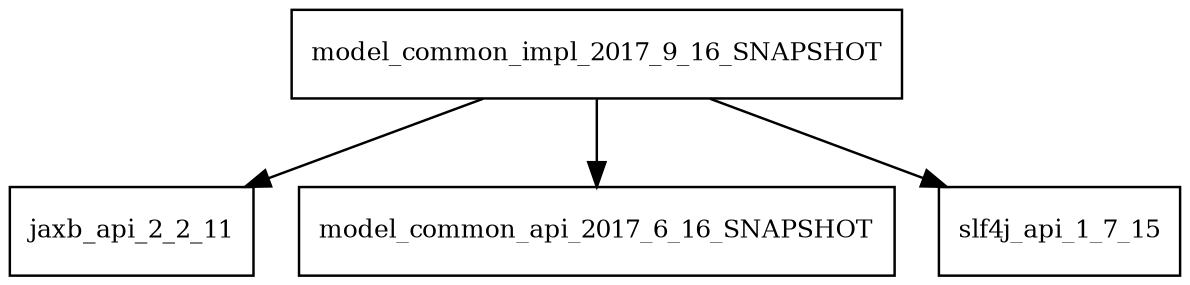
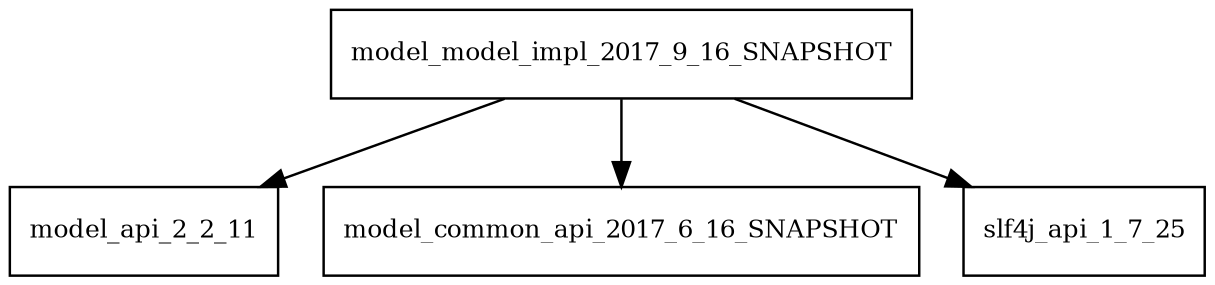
(597, 54) -> (621, 54)
(132, 231) -> (144, 231)
(1060, 231) -> (1084, 231)
